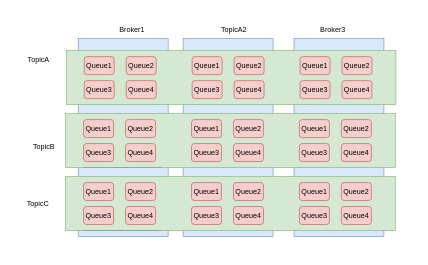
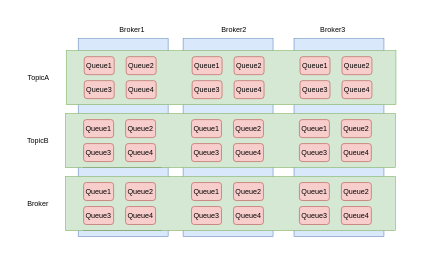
(234, 30) -> (234, 30)
(39, 60) -> (39, 78)
(44, 147) -> (38, 141)
(38, 204) -> (38, 204)
